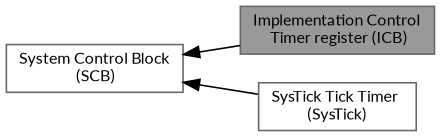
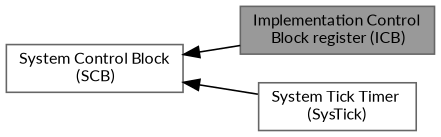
(337, 30) -> (337, 30)
(337, 107) -> (337, 107)
